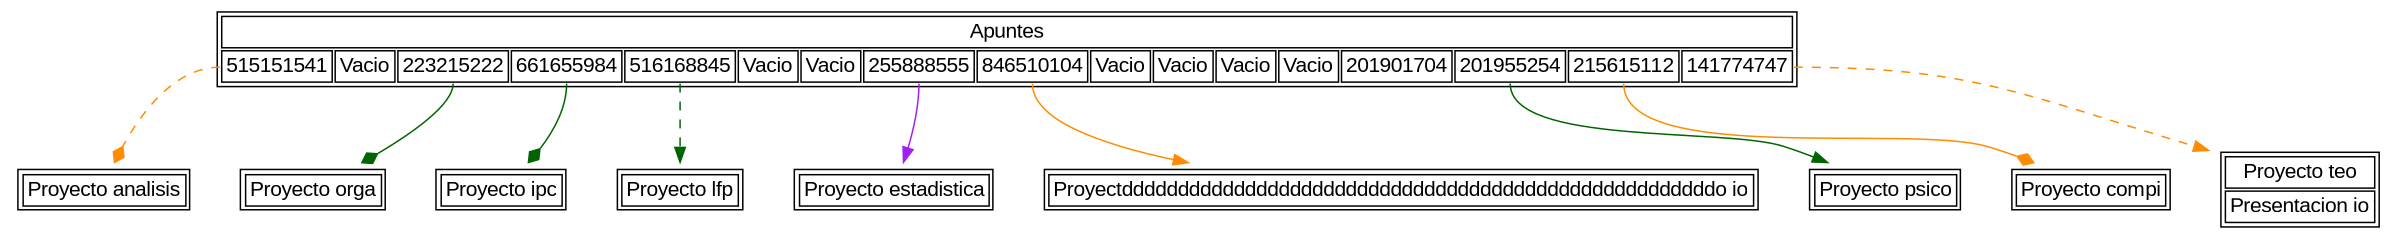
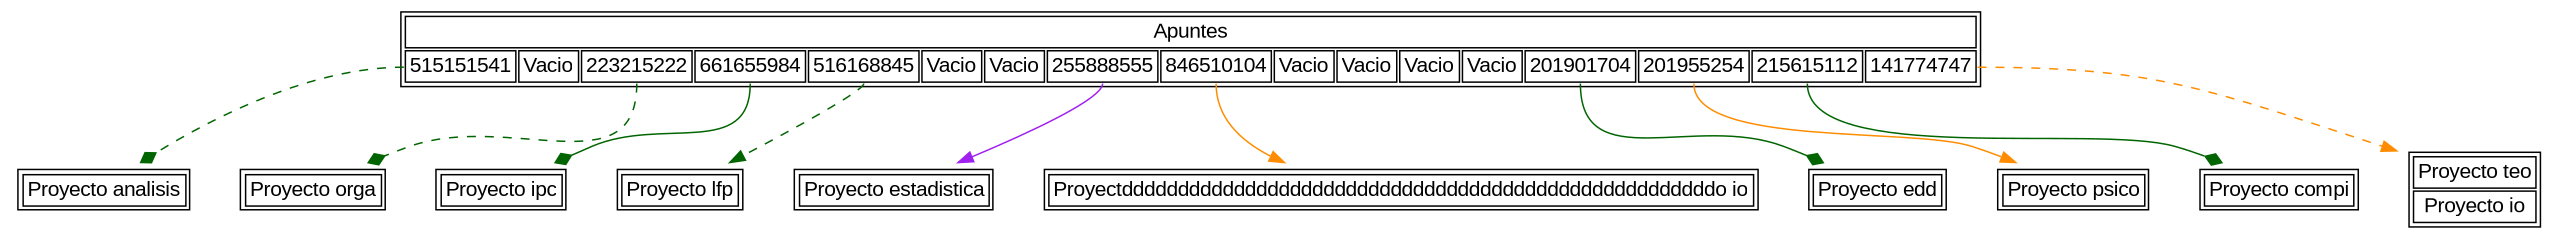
(162, 94) -> (275, 94)
(421, 124) -> (527, 139)
(1654, 133) -> (1840, 134)
(1811, 138) -> (1997, 138)
none -> (1878, 190)
(2300, 206) -> (2475, 206)
